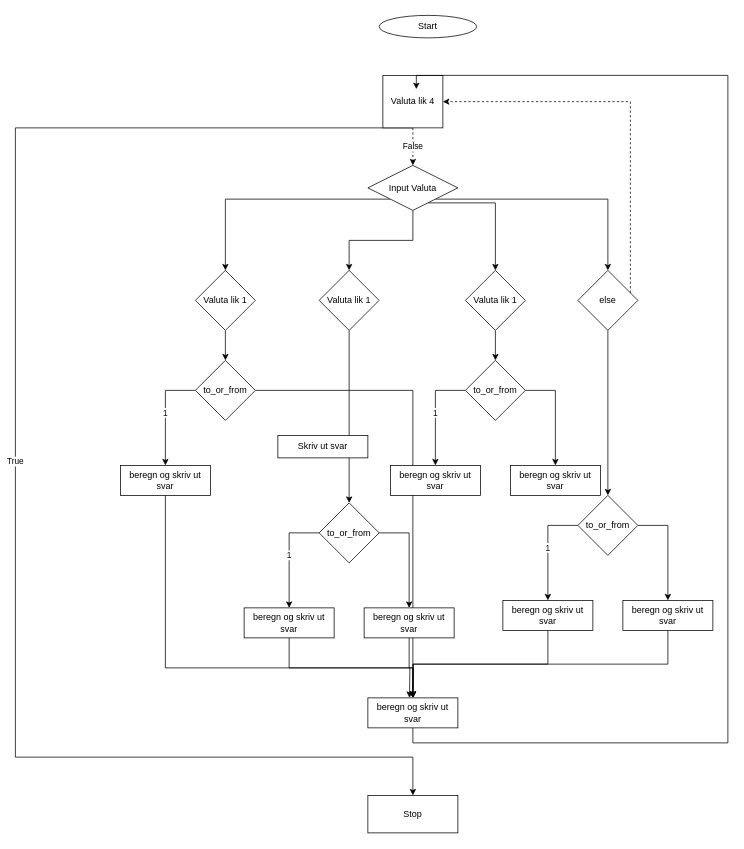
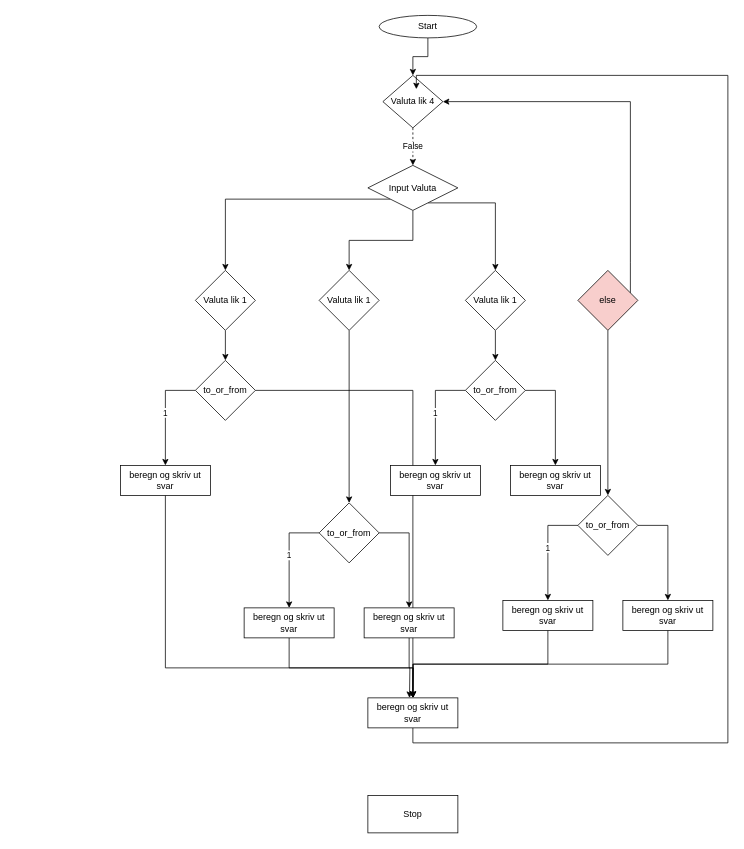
none -> (422, 57)
(413, 102) -> (413, 102)
(630, 106) -> (630, 106)
(607, 199) -> none
(608, 300) -> (608, 300)
(15, 442) -> none
(323, 447) -> none
